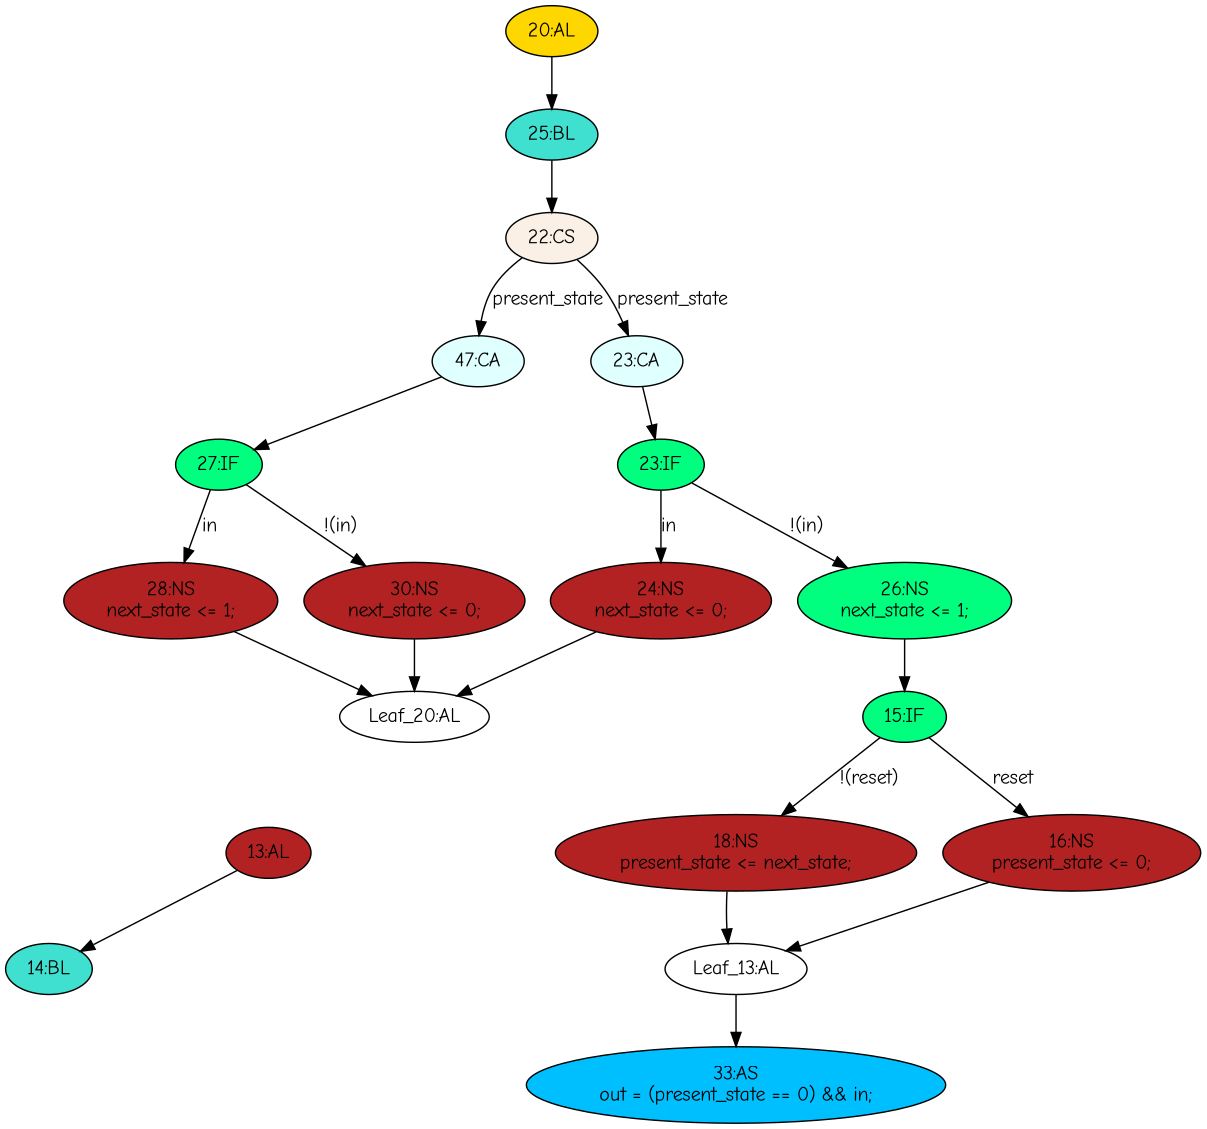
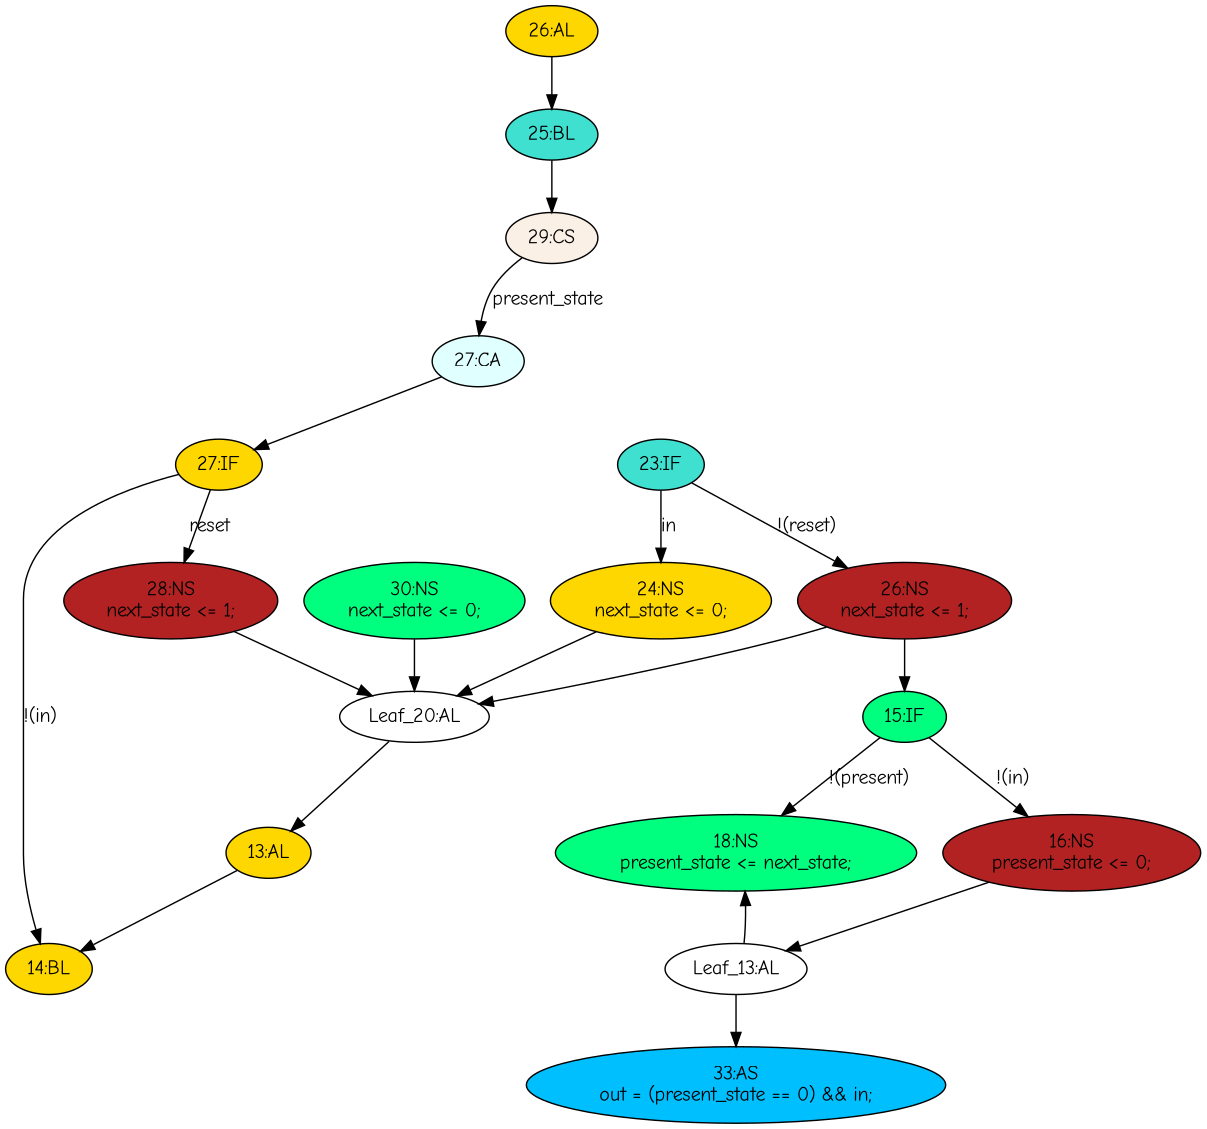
(552, 31) -> (552, 31)
(552, 238) -> (552, 238)
(478, 361) -> (478, 361)
(637, 361) -> none
(219, 465) -> (219, 465)
(661, 465) -> (661, 465)
(300, 521) -> (23, 658)
(210, 526) -> (210, 526)
(807, 526) -> (807, 526)
(414, 601) -> (414, 601)
(661, 601) -> (661, 601)
(905, 601) -> (905, 601)
none -> (661, 668)
(869, 778) -> (869, 778)
(1013, 778) -> (1013, 778)
none -> (345, 781)
(269, 853) -> (269, 853)
(736, 853) -> (736, 853)
(726, 910) -> (745, 925)
(49, 969) -> (49, 969)
